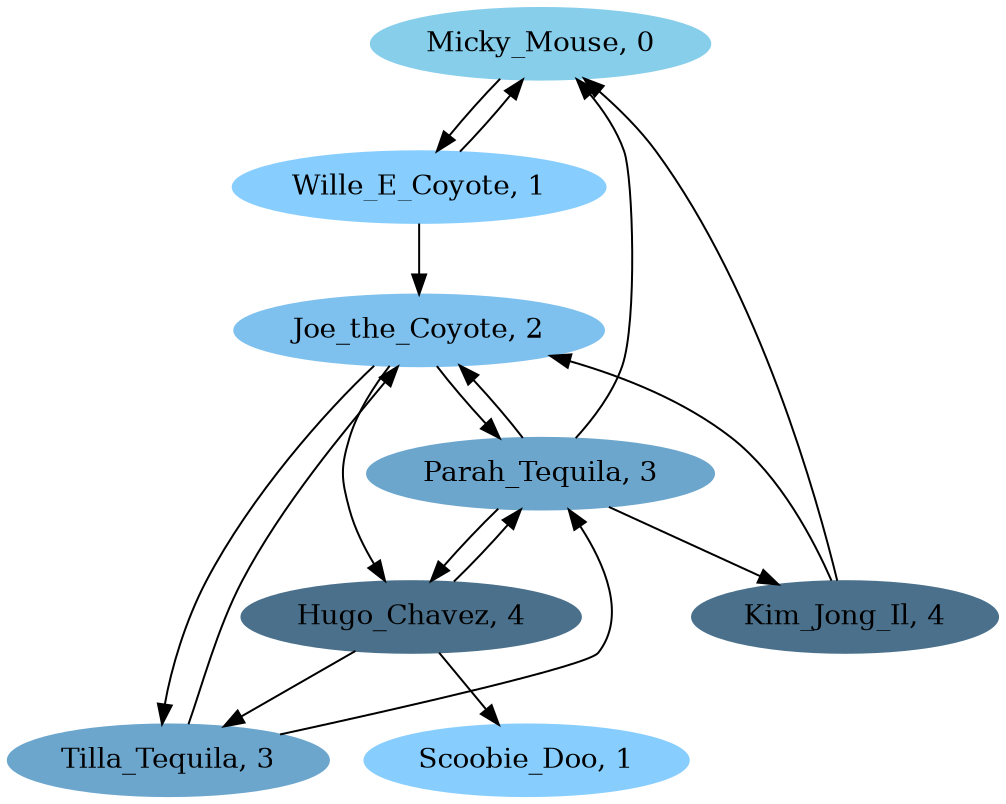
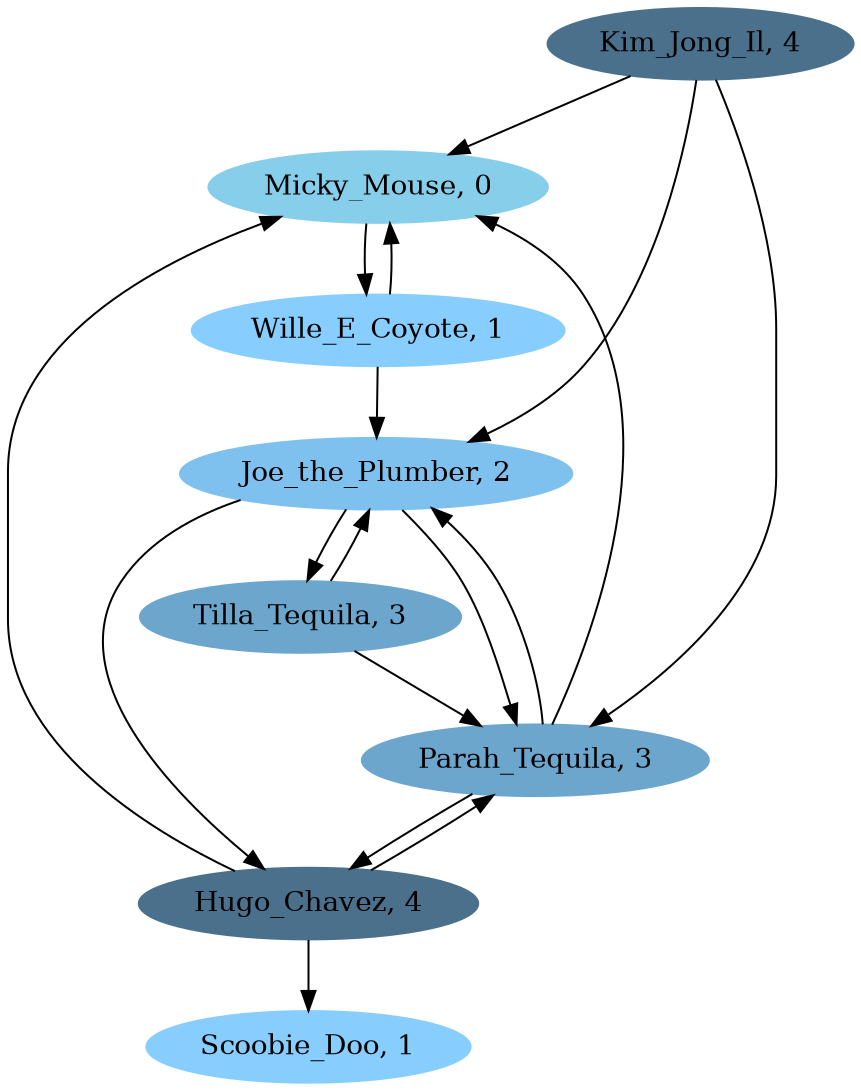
(419, 330) -> (376, 474)
(685, 542) -> (776, 425)
(298, 684) -> (8, 535)
